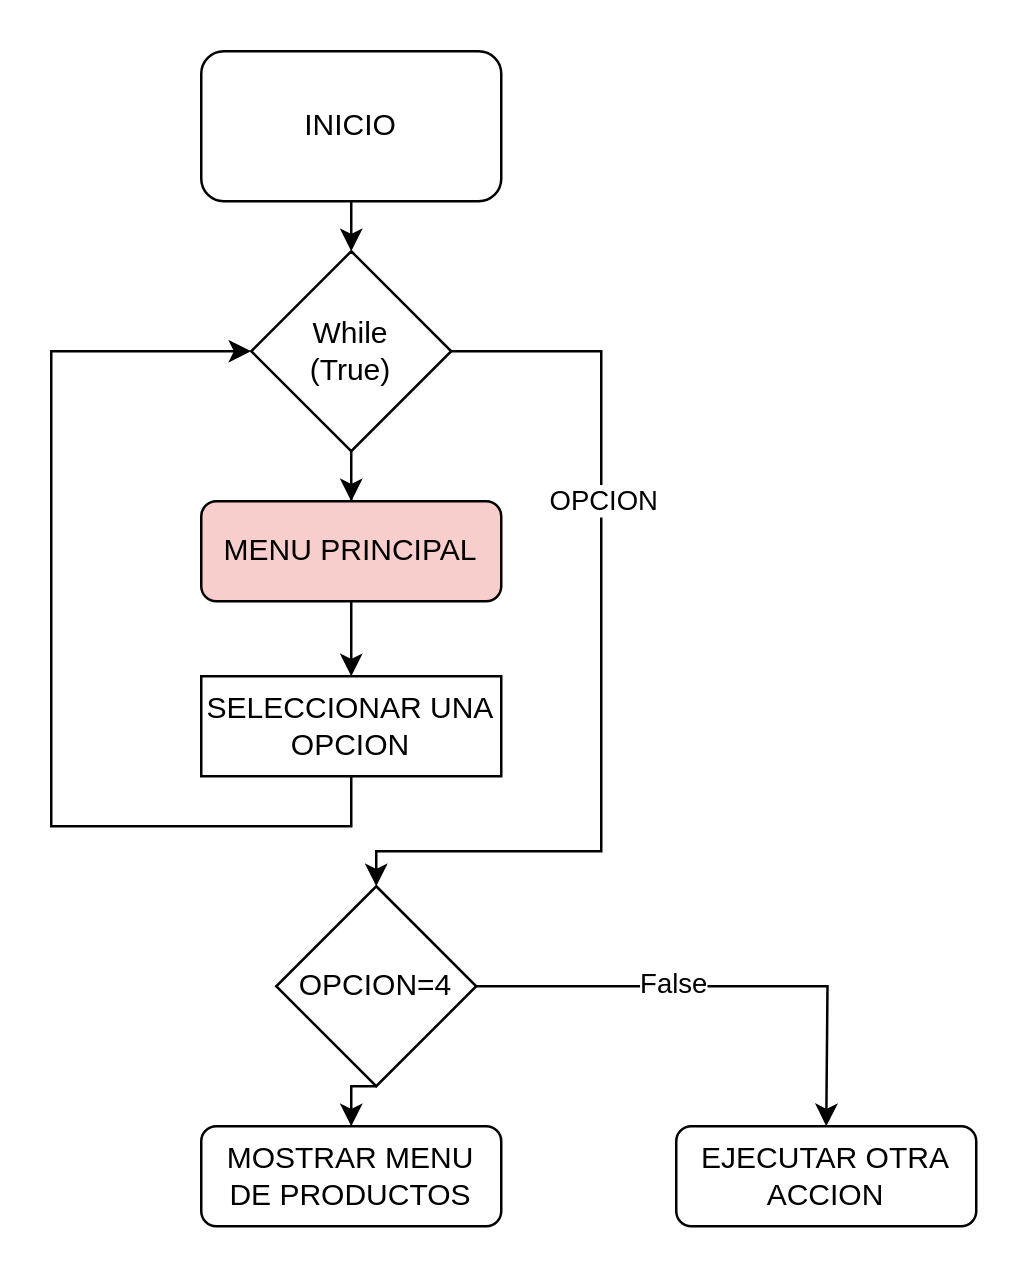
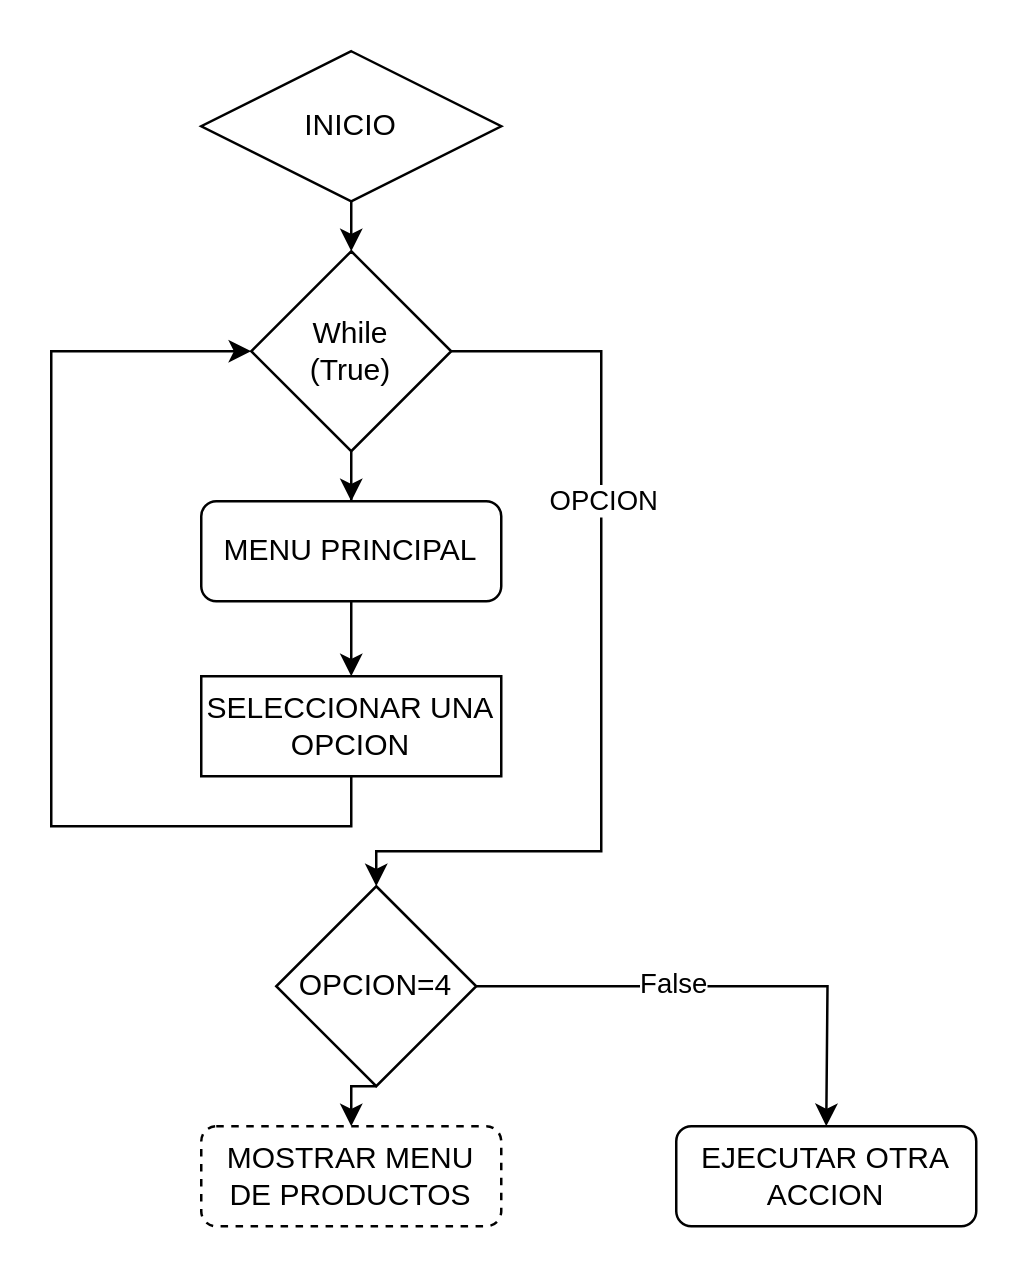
(351, 126) -> (351, 126)
(351, 551) -> (351, 551)
(351, 1176) -> (351, 1176)
